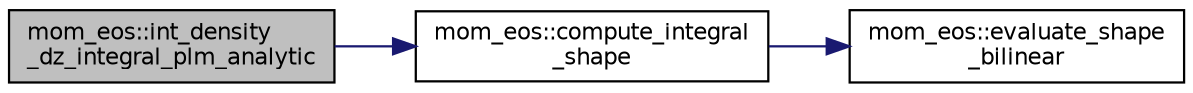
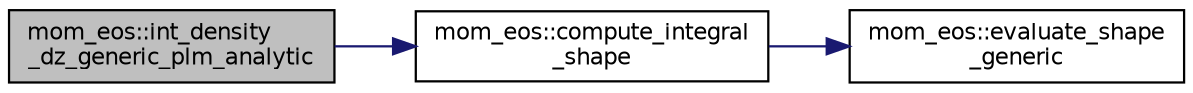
(172, 46) -> (172, 46)
(1017, 46) -> (1017, 46)
